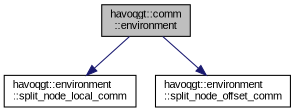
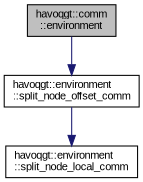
(112, 52) -> (72, 121)
